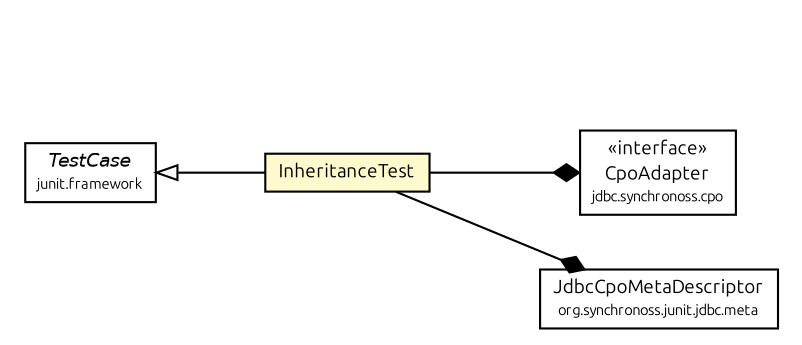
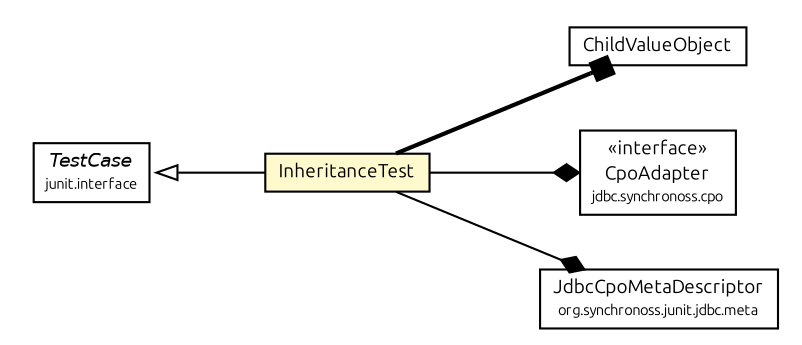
none -> (658, 46)
(91, 184) -> (92, 184)
